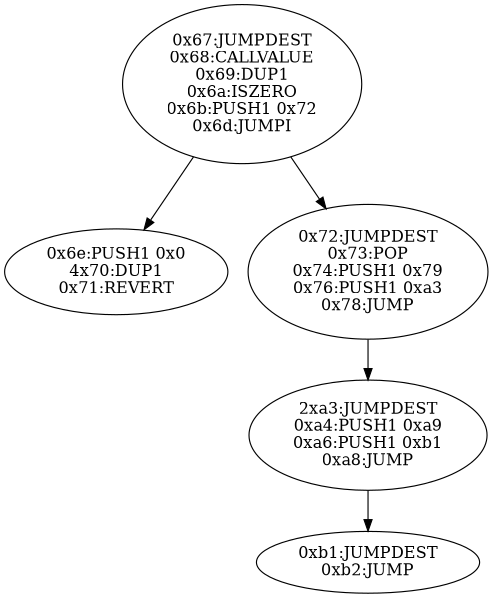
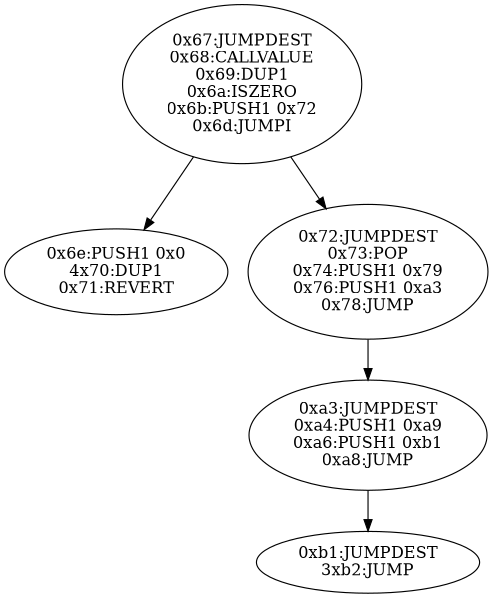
(368, 435) -> (368, 435)
(368, 562) -> (368, 562)
